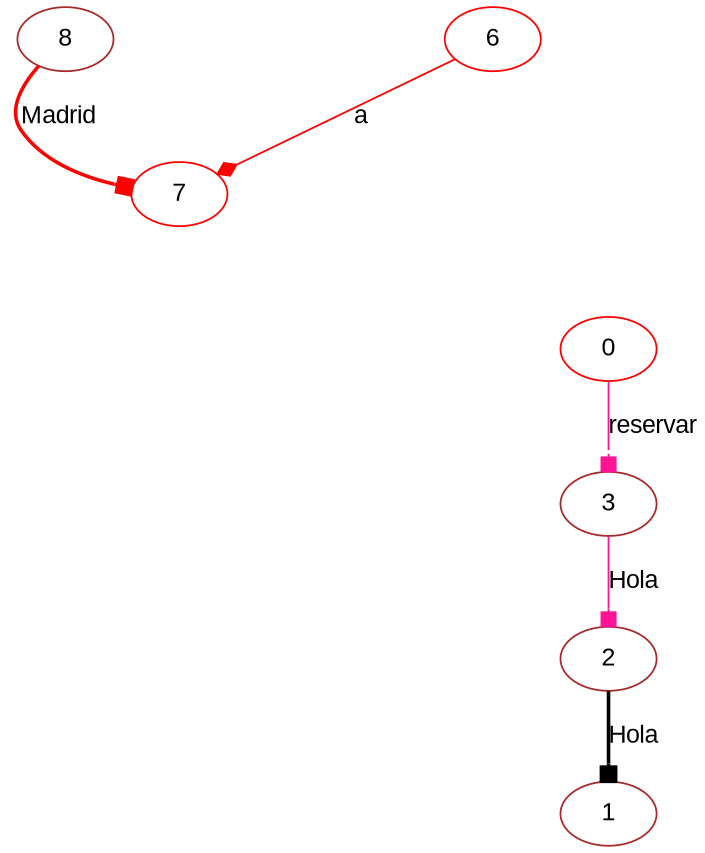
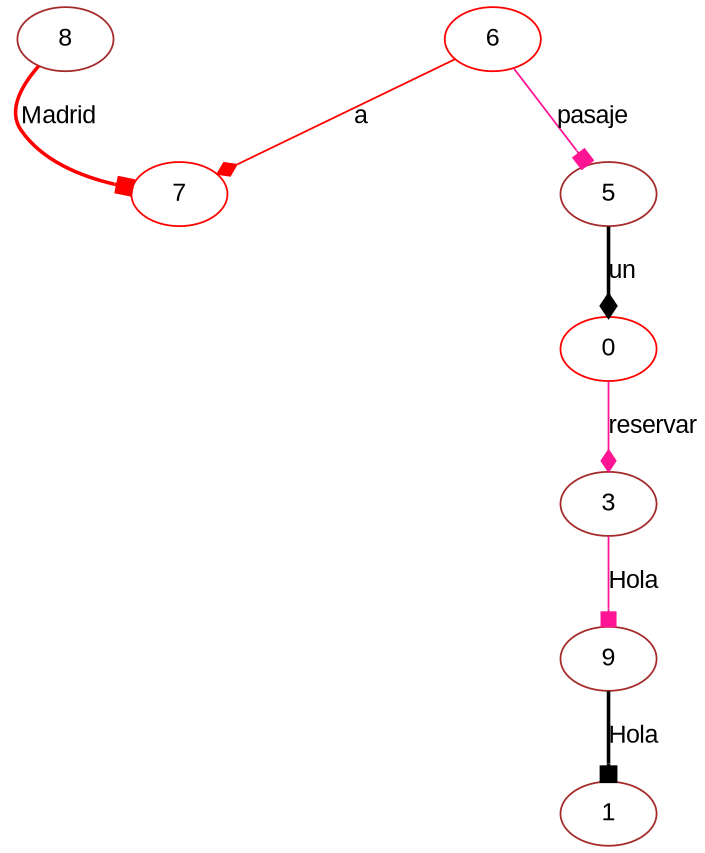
none -> (609, 194)
(609, 416) -> (609, 416)
(609, 659) -> (609, 659)
